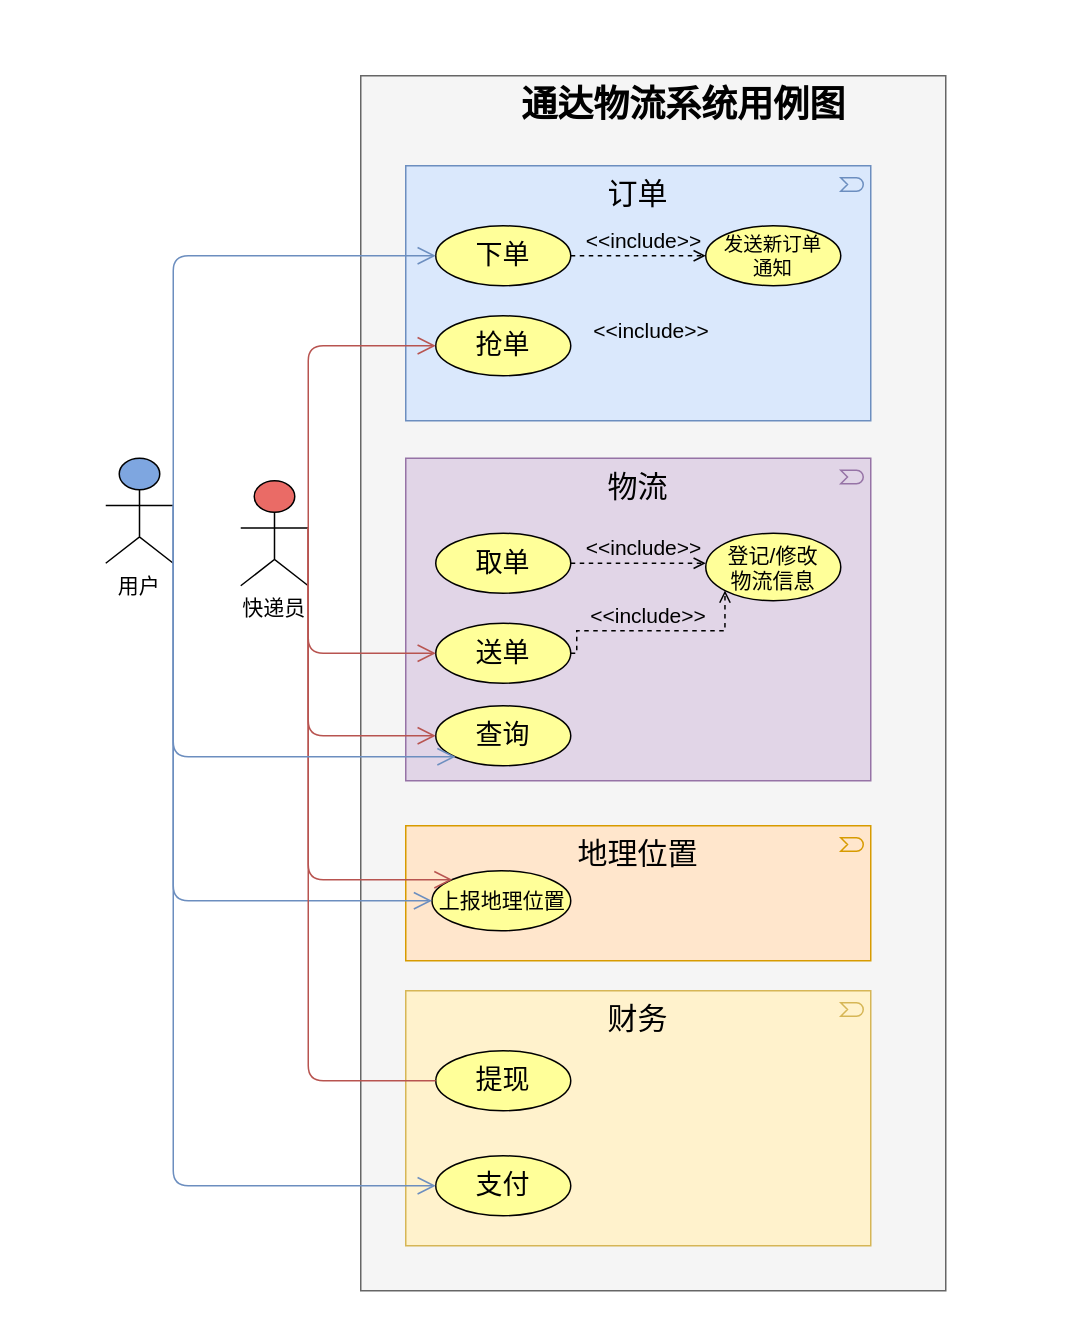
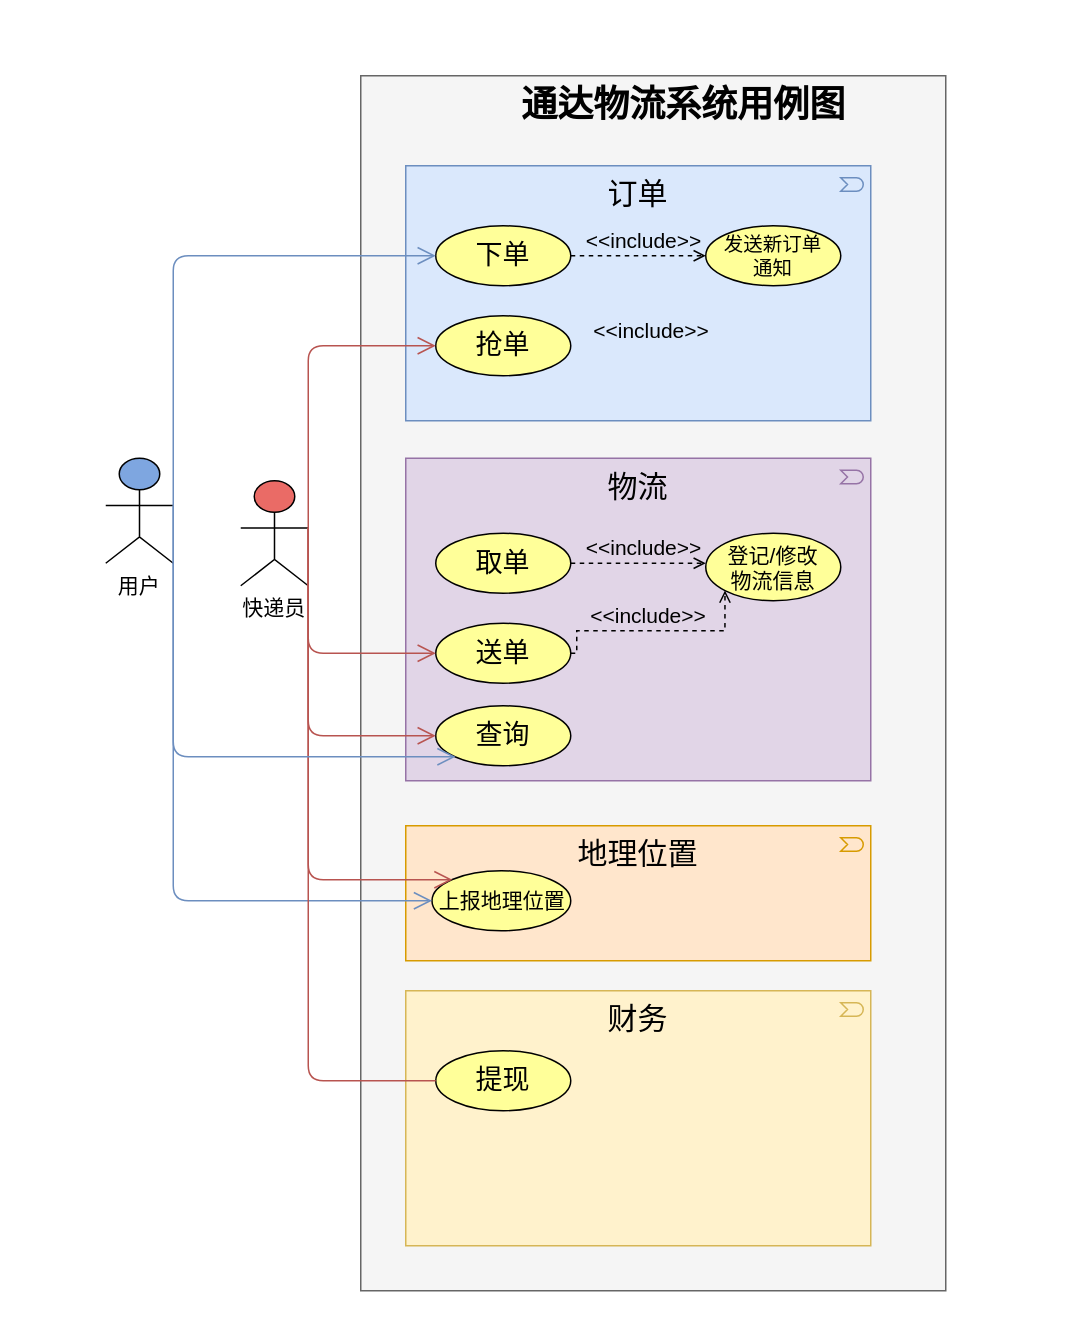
(173, 1165) -> none
(503, 1186) -> none
